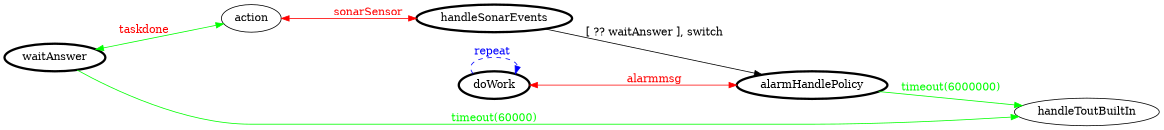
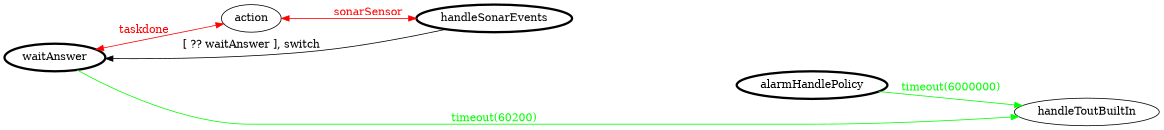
(160, 37) -> (160, 37)
(650, 51) -> (280, 54)
(494, 85) -> none
(494, 118) -> (494, 118)
